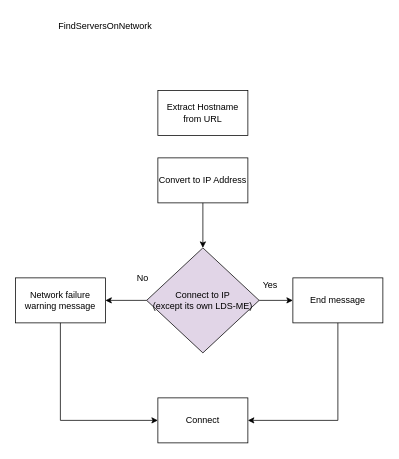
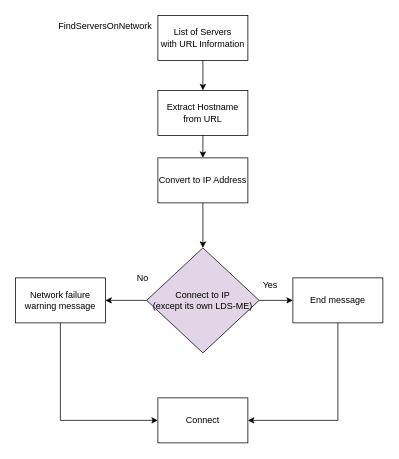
none -> (203, 38)
none -> (203, 84)
none -> (203, 151)
